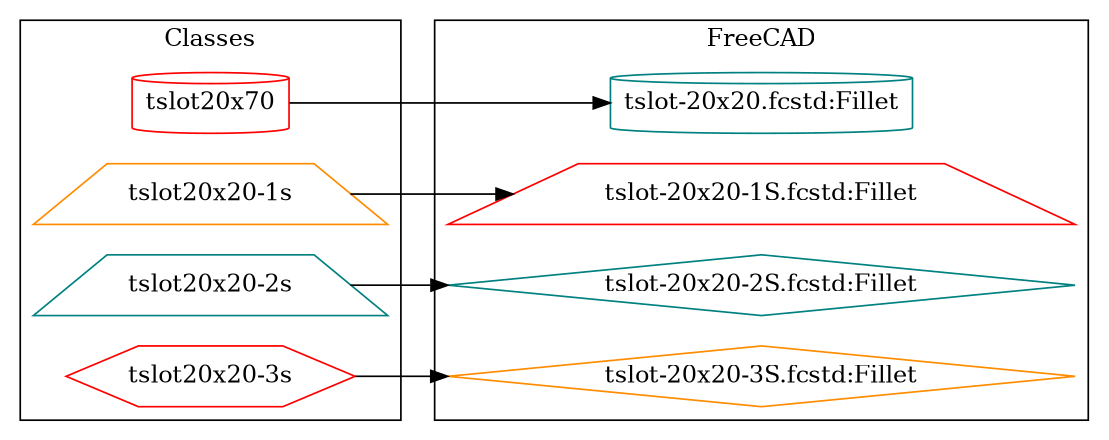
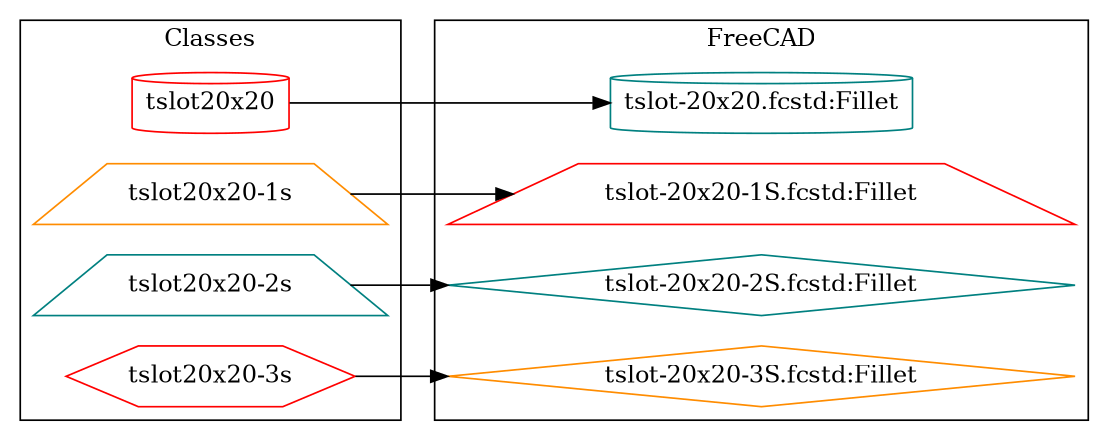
(211, 103) -> (211, 103)
